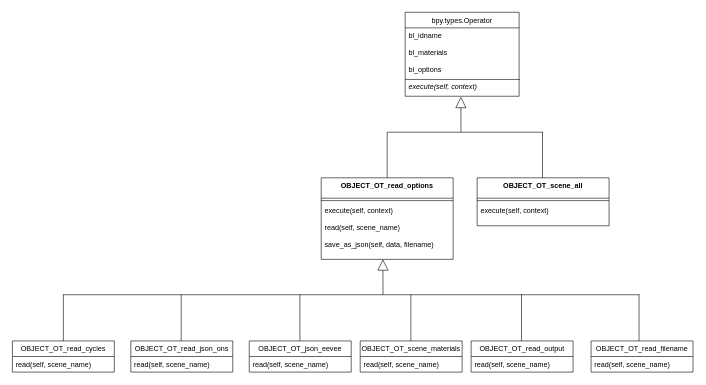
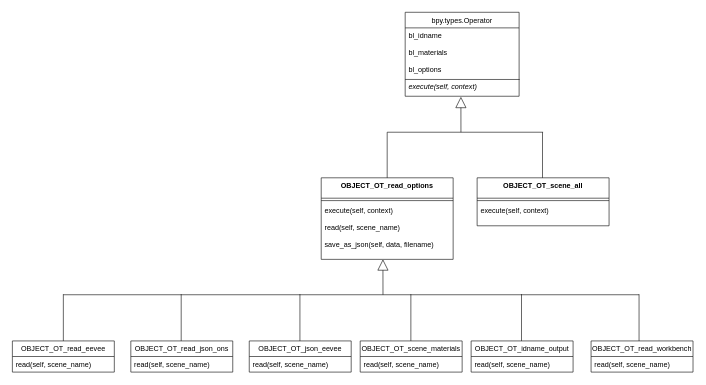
(63, 349) -> (63, 349)
(522, 349) -> (522, 349)
(642, 349) -> (642, 349)
